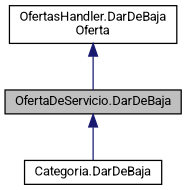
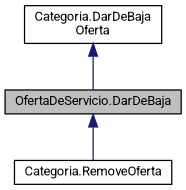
(93, 25) -> (93, 25)
(93, 172) -> (93, 172)
